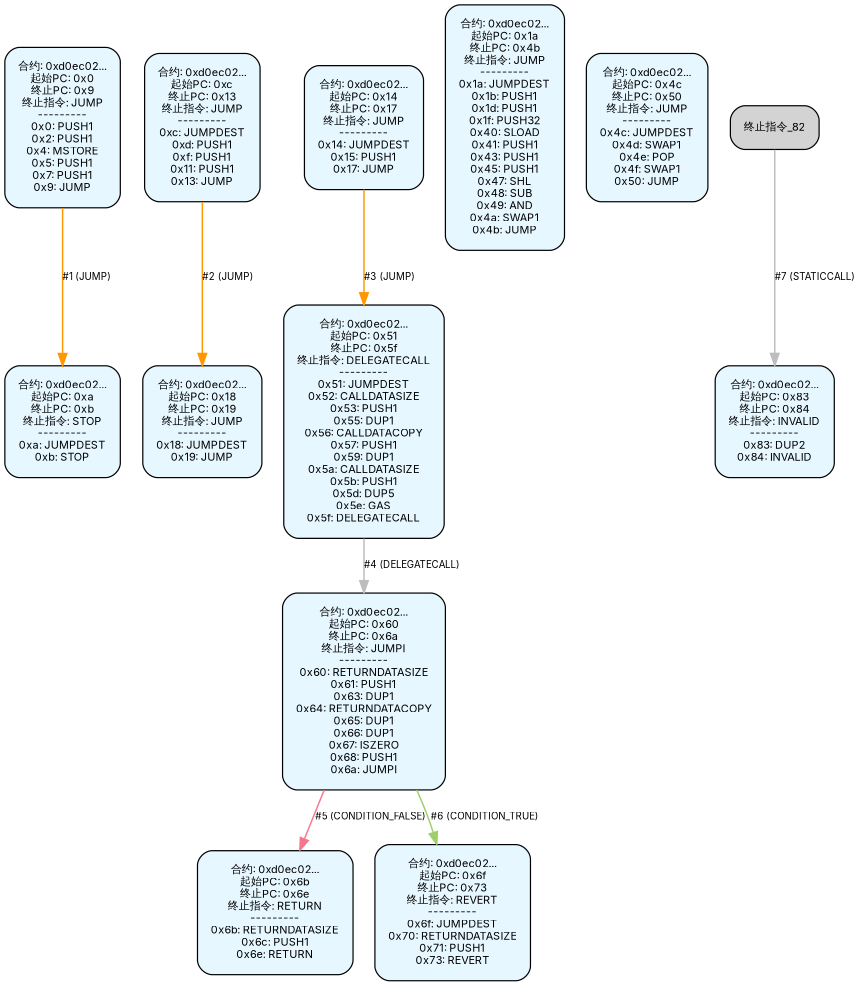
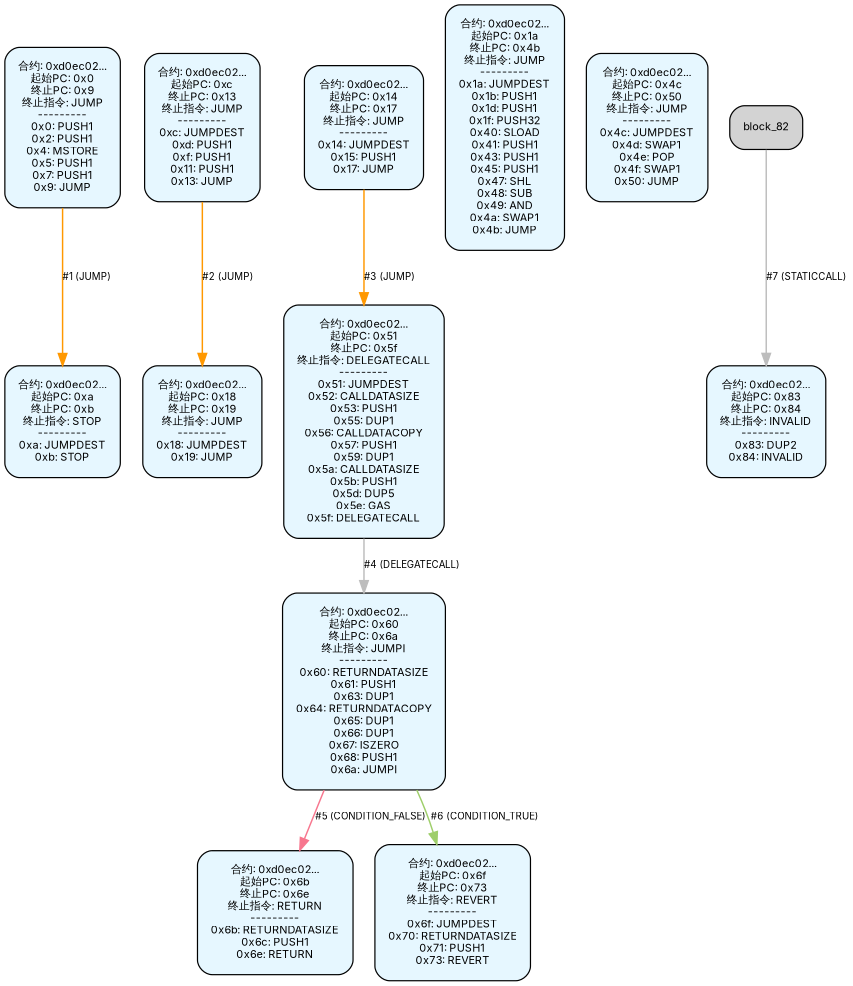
(775, 128) -> (766, 128)
